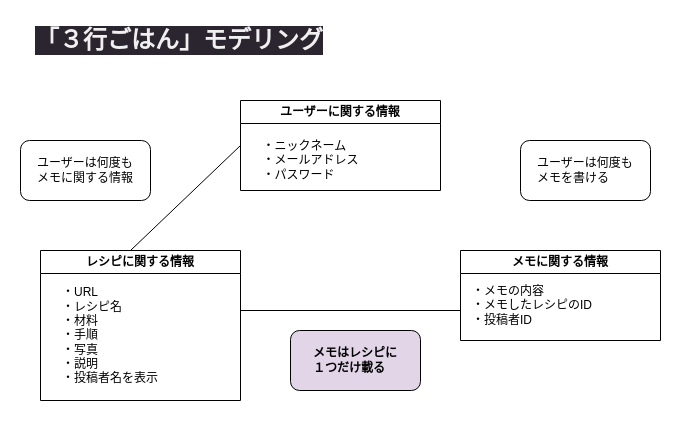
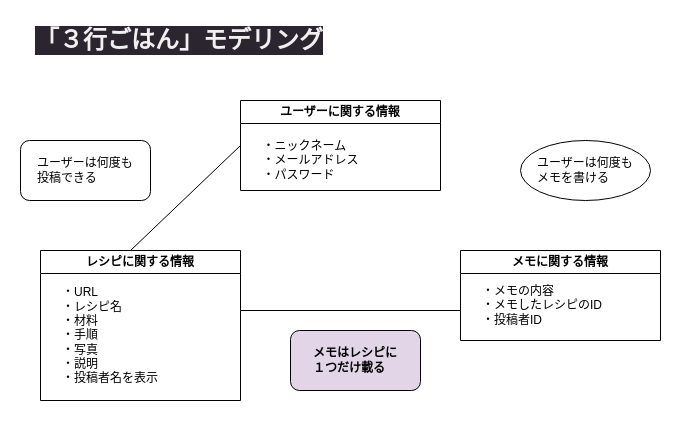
(86, 171) -> (86, 171)
(586, 171) -> (586, 171)
(551, 306) -> (561, 306)
